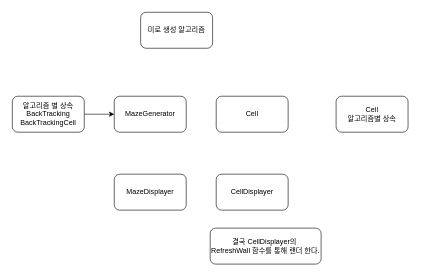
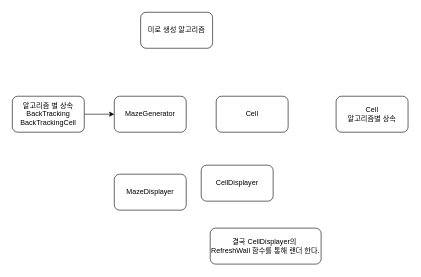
(252, 192) -> (237, 183)
